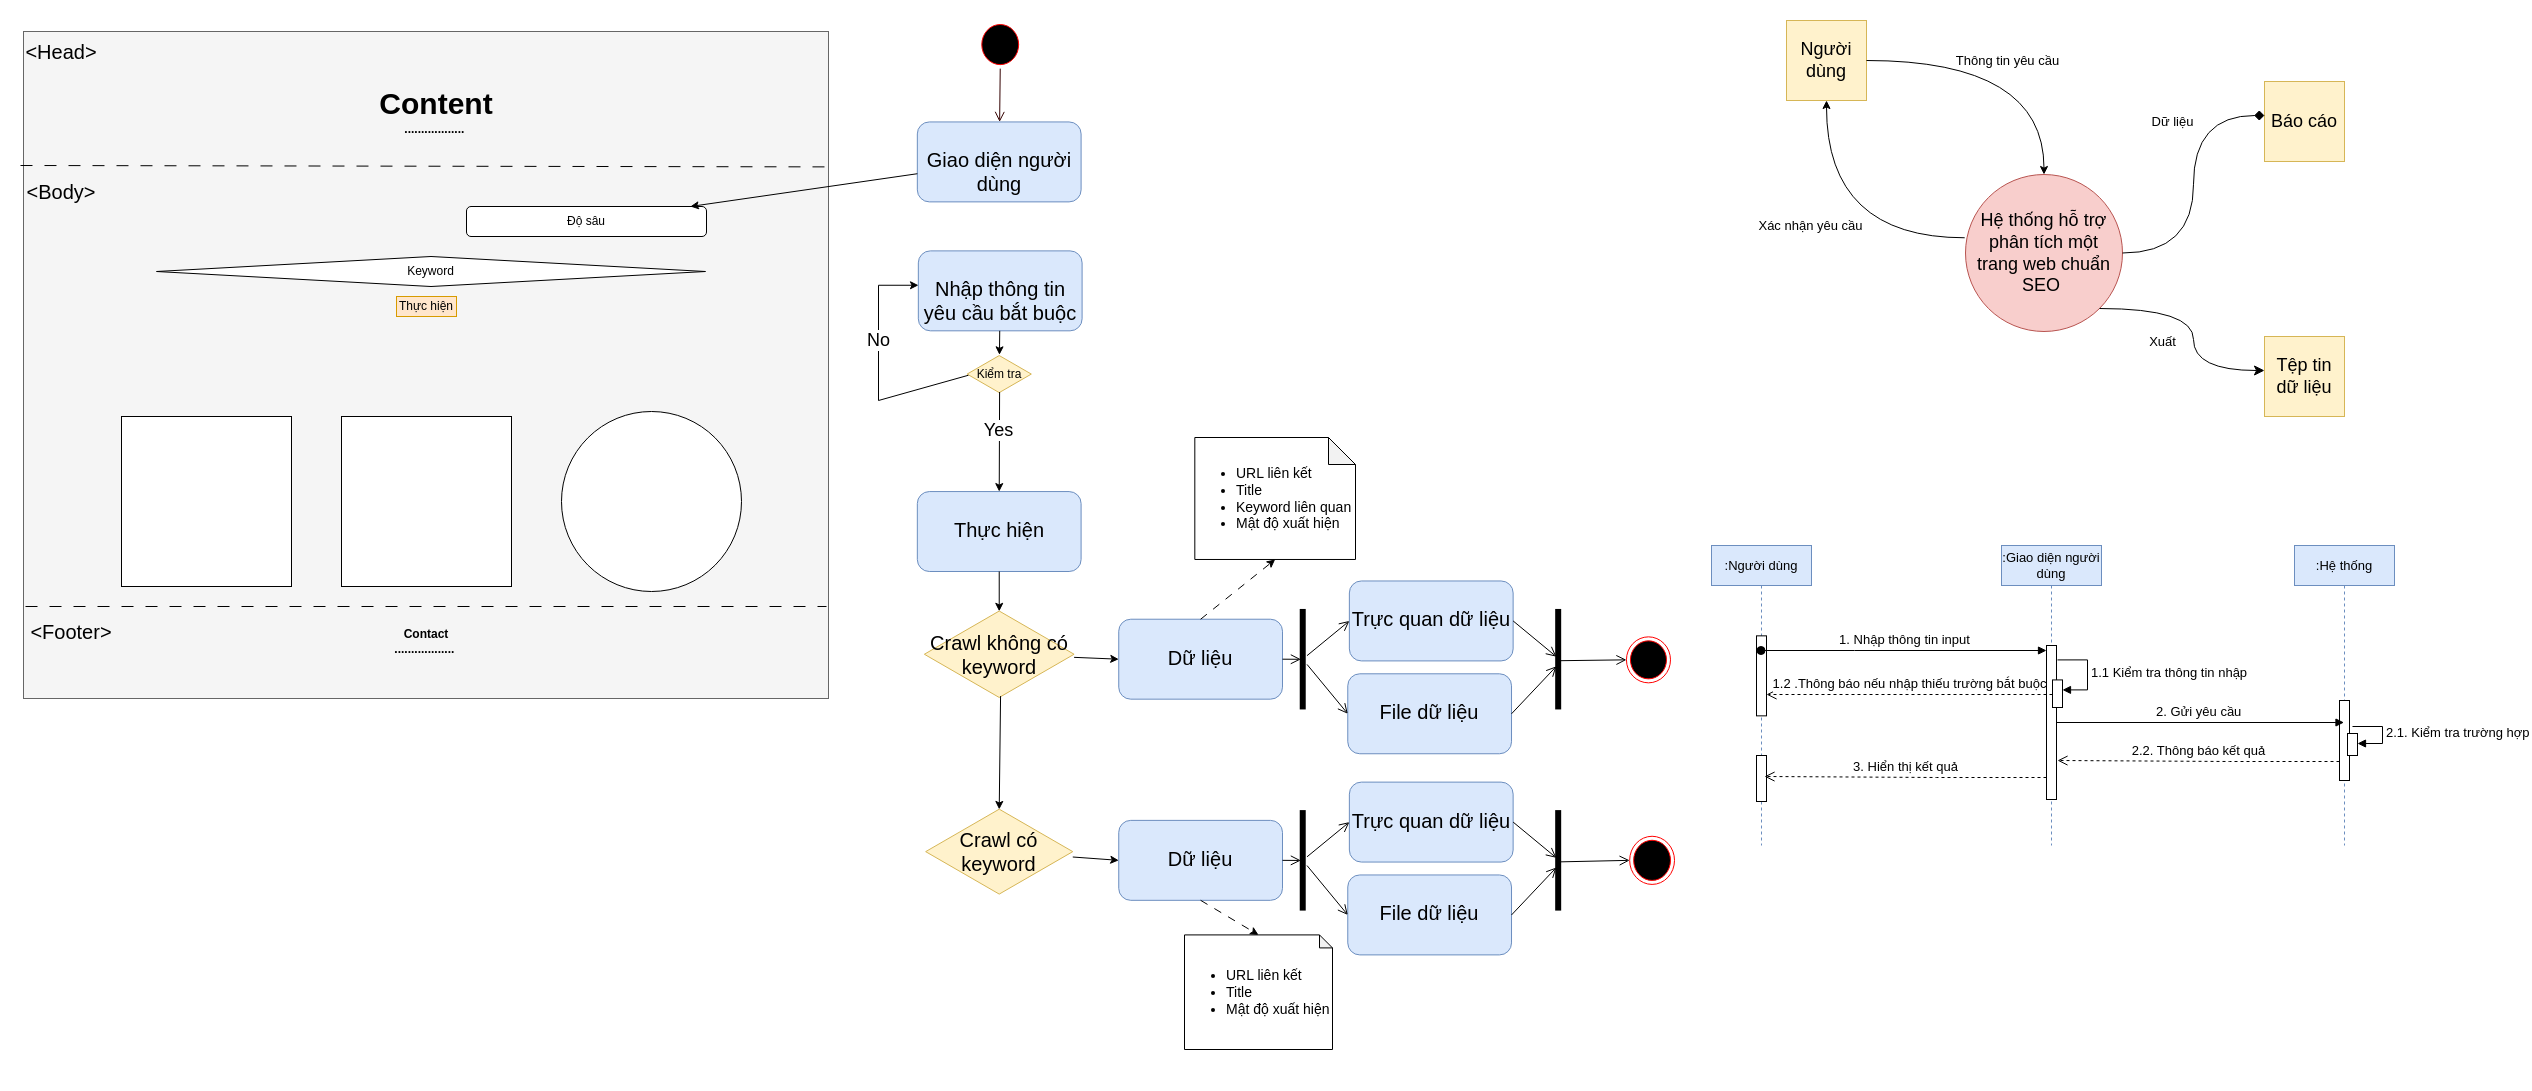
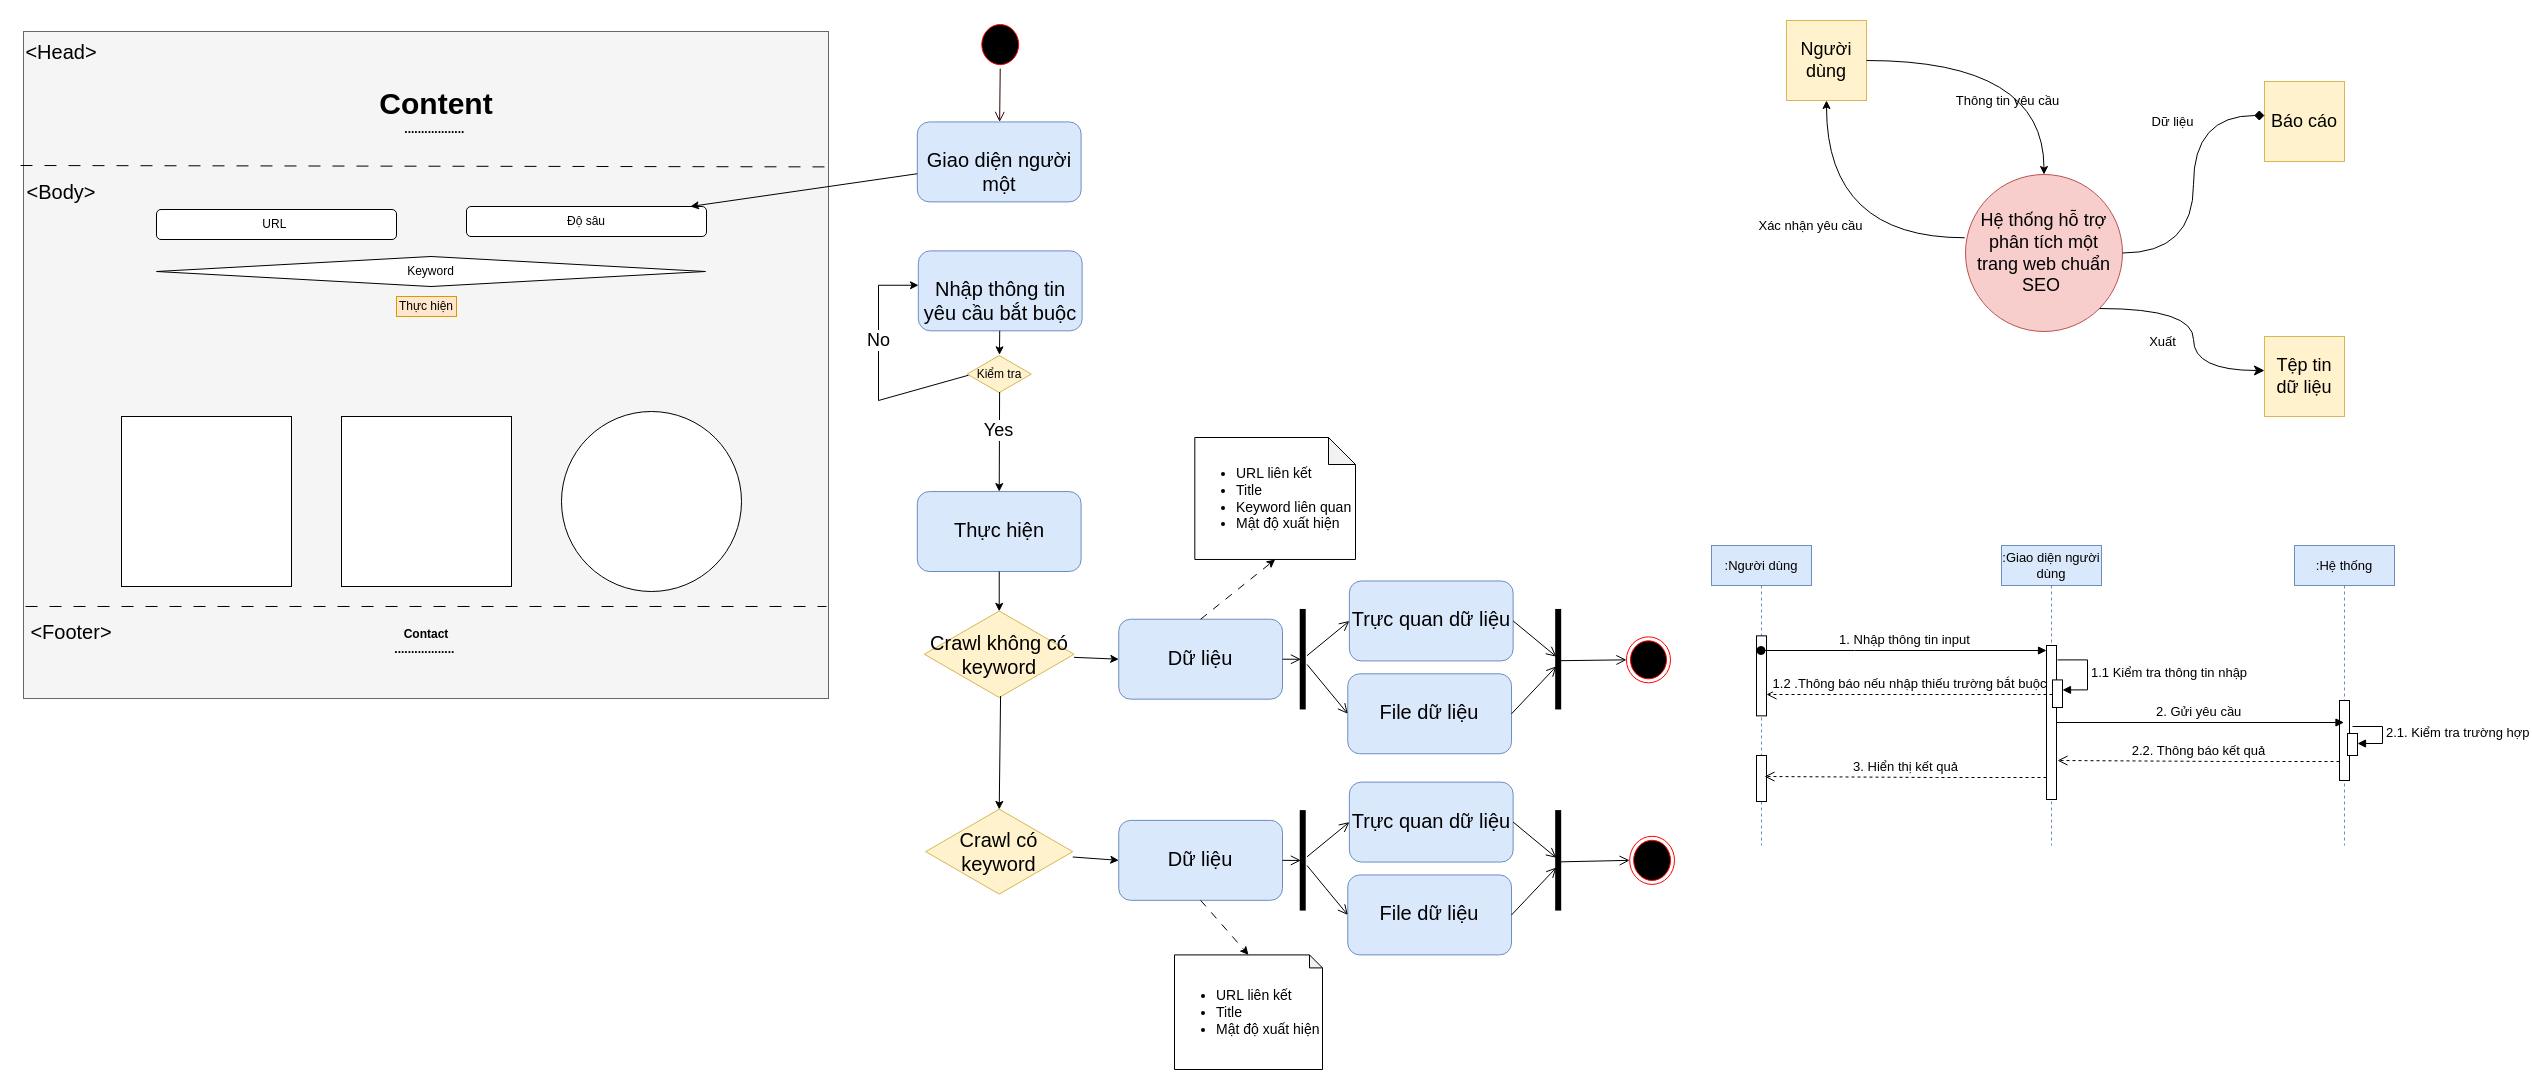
(2007, 61) -> (2007, 101)
(1000, 153) -> (1000, 153)
none -> (277, 225)
(1259, 992) -> (1249, 1012)
